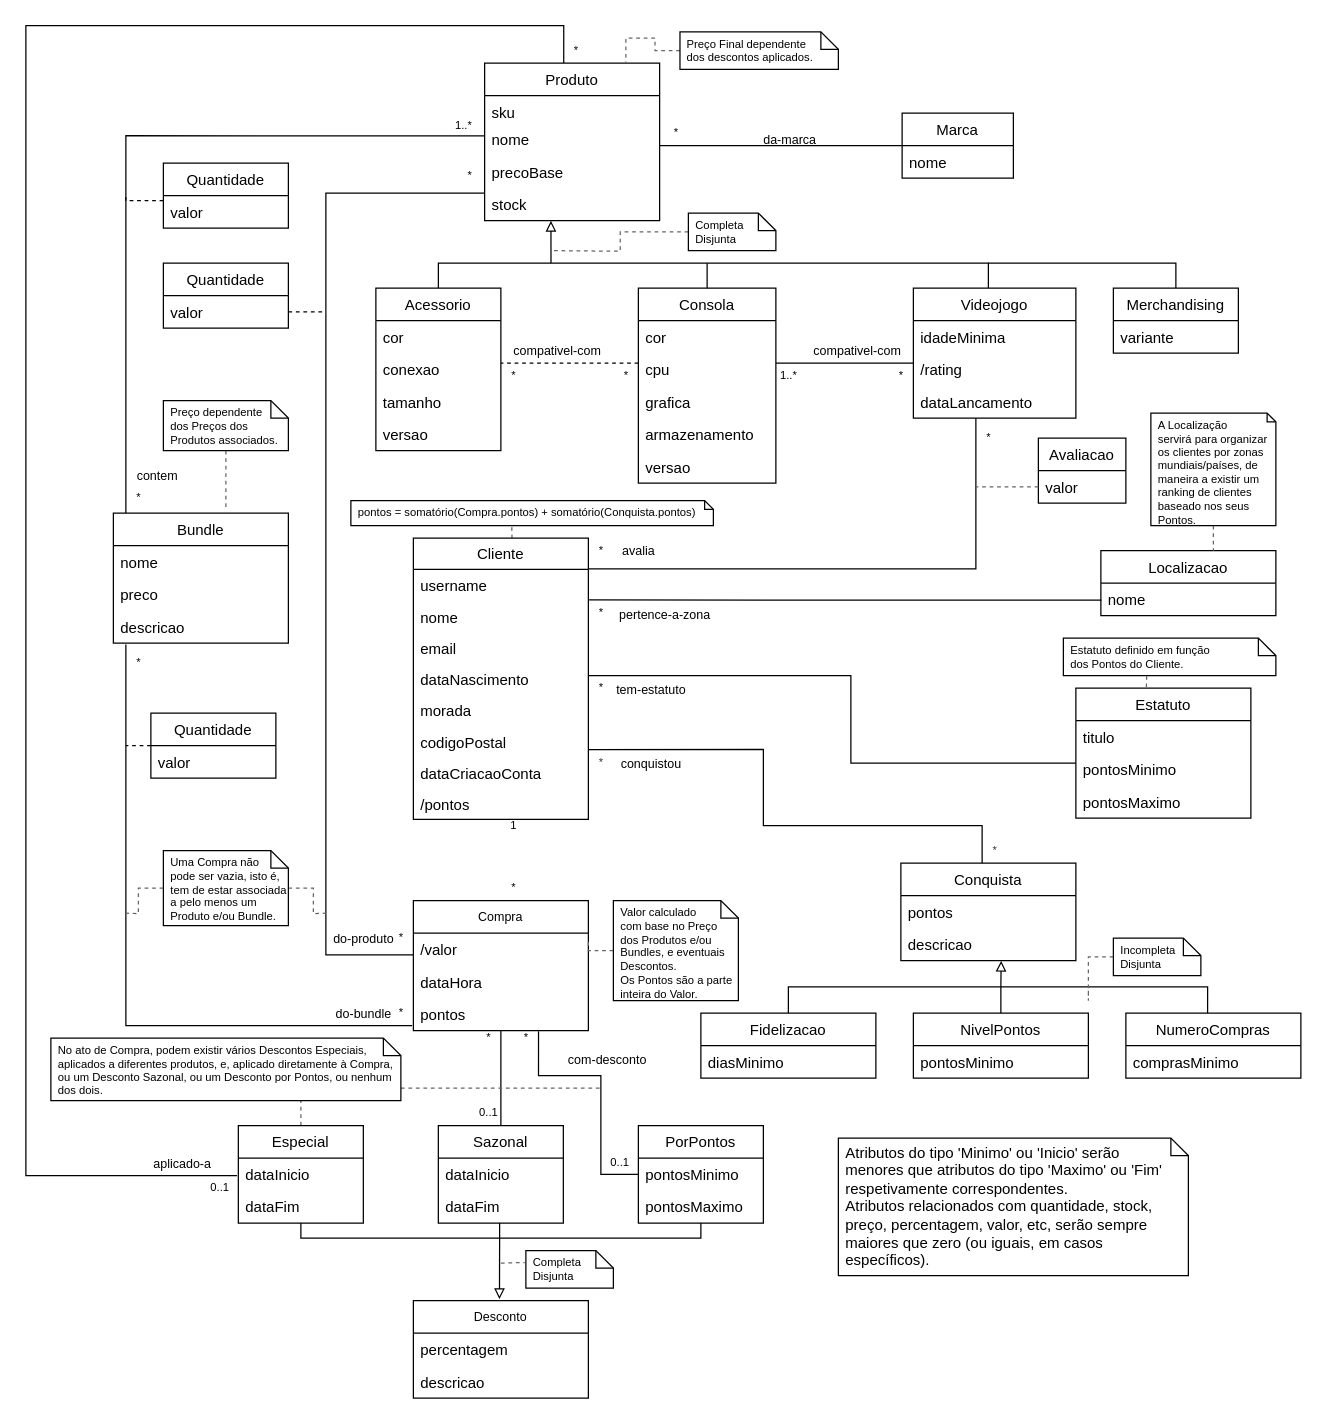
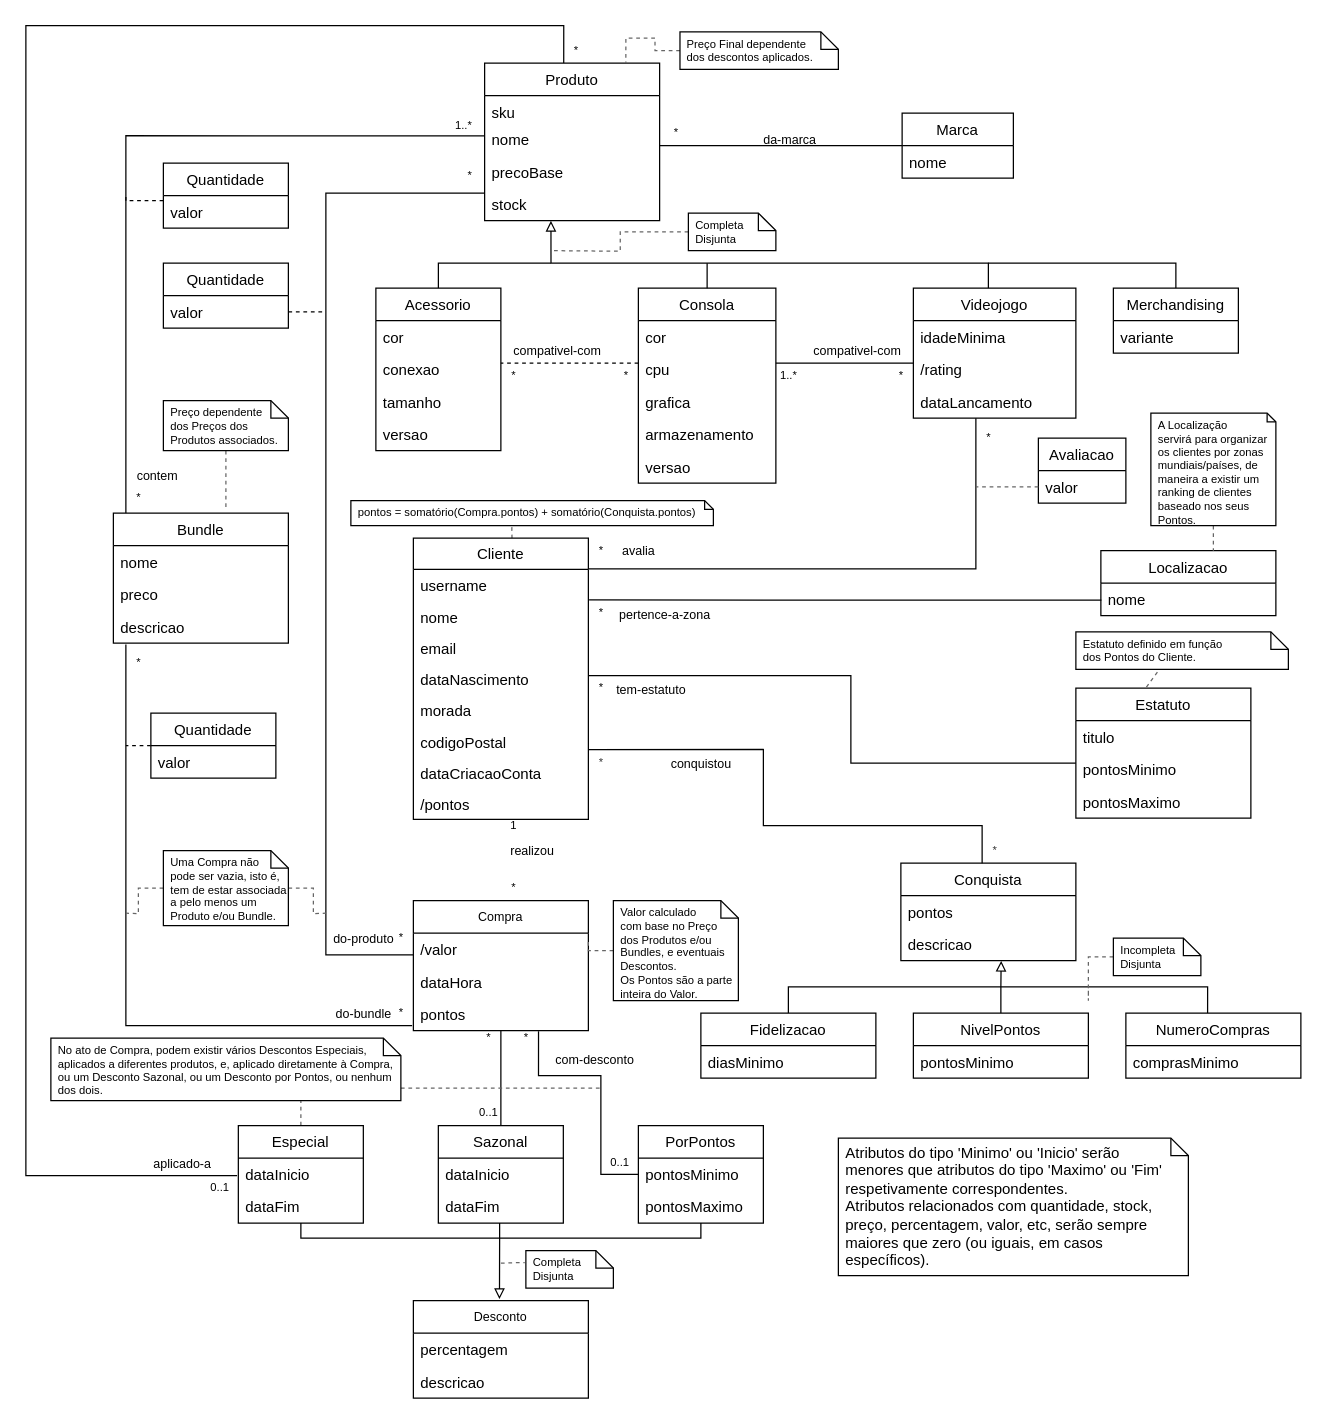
(1169, 657) -> (1182, 651)
(651, 763) -> (701, 763)
none -> (532, 851)
(607, 1059) -> (594, 1059)
